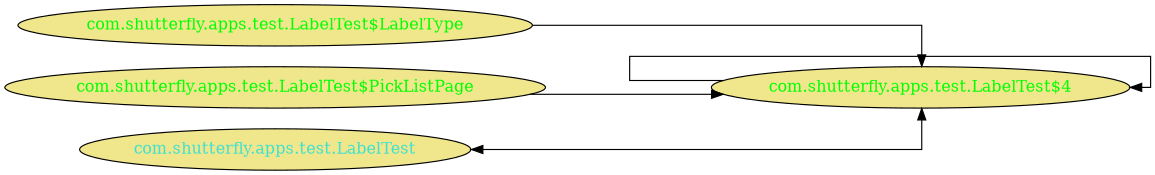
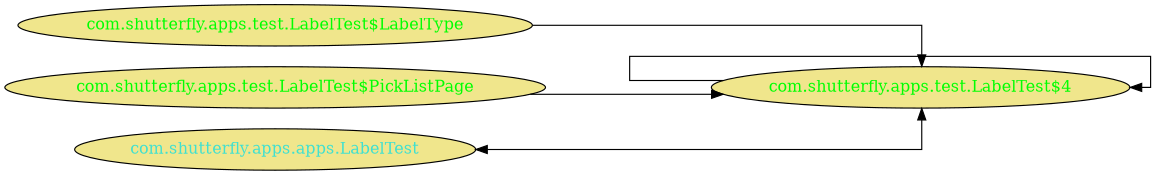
(275, 150) -> (275, 150)
